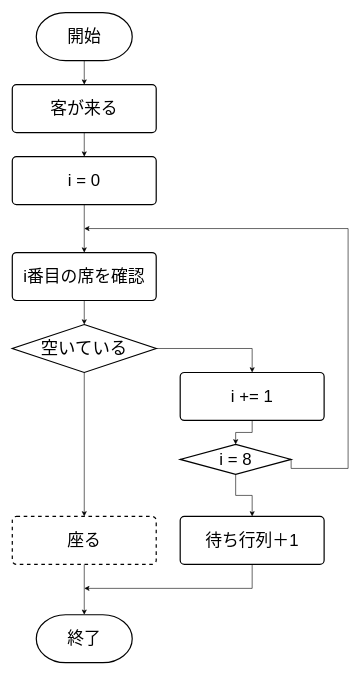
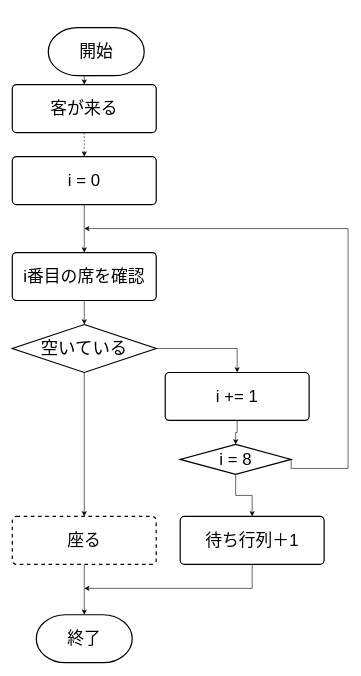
(84, 36) -> (96, 51)
(84, 142) -> (84, 142)
(252, 396) -> (237, 396)
